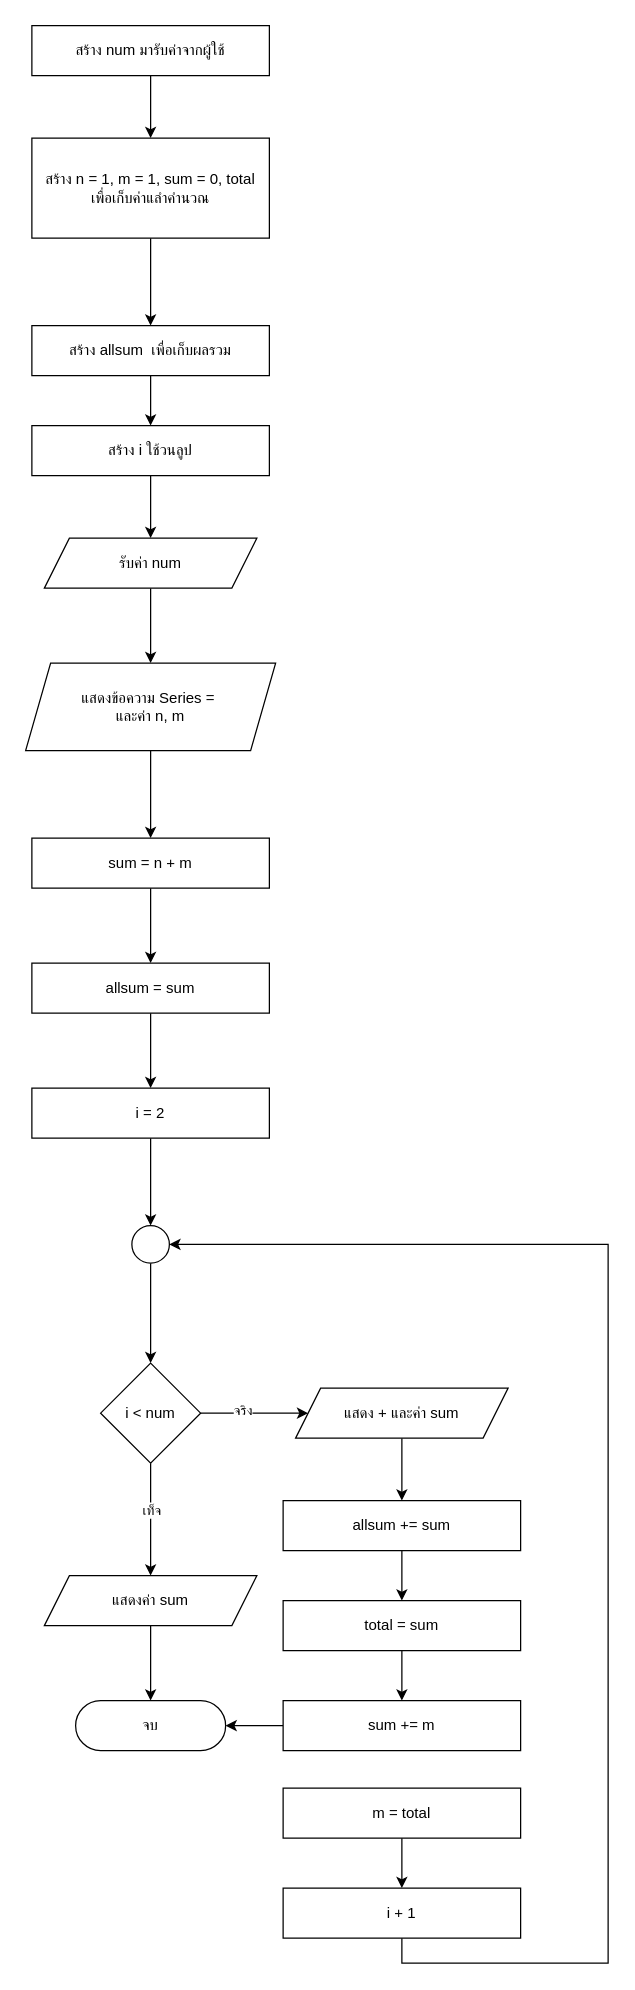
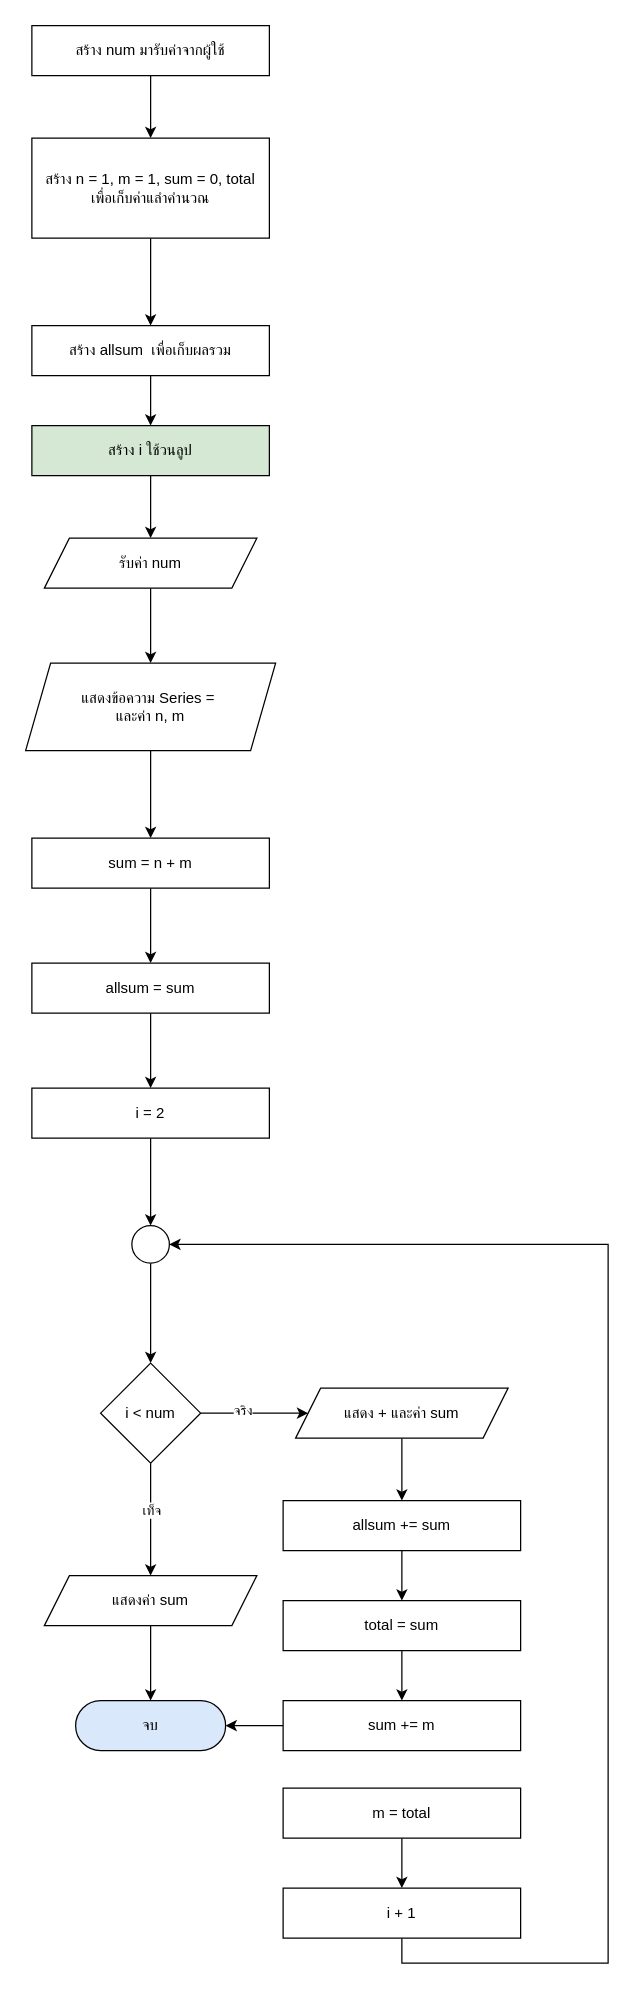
(151, 451) -> (151, 451)
(151, 1726) -> (151, 1726)
